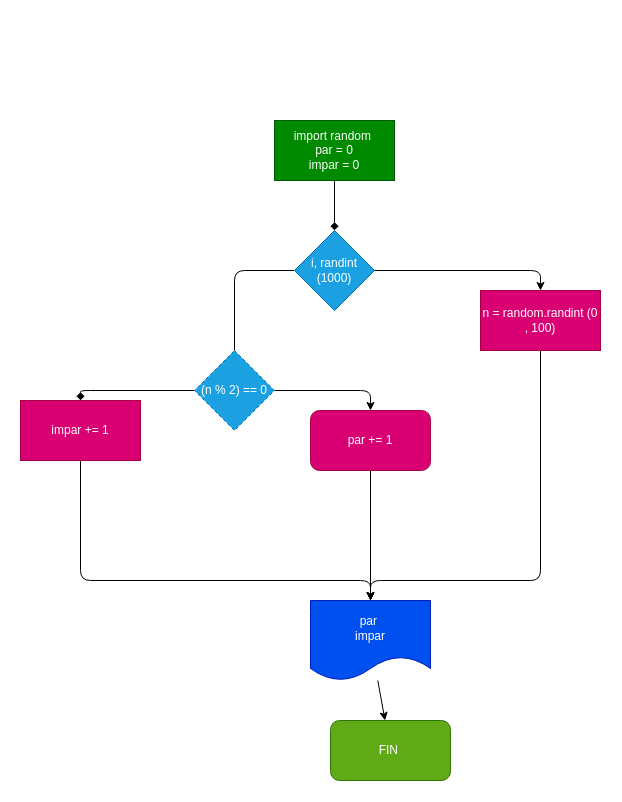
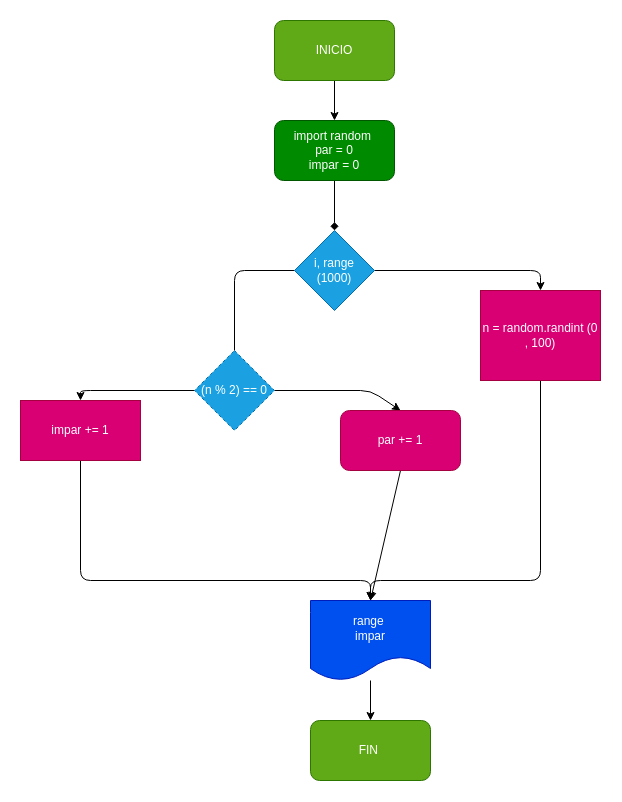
none -> (335, 51)
none -> (335, 97)
(335, 151) -> (335, 151)
(335, 271) -> (335, 271)
(541, 321) -> (541, 336)
(81, 391) -> (81, 391)
(371, 441) -> (401, 441)
(371, 629) -> (371, 629)
(391, 751) -> (371, 751)
